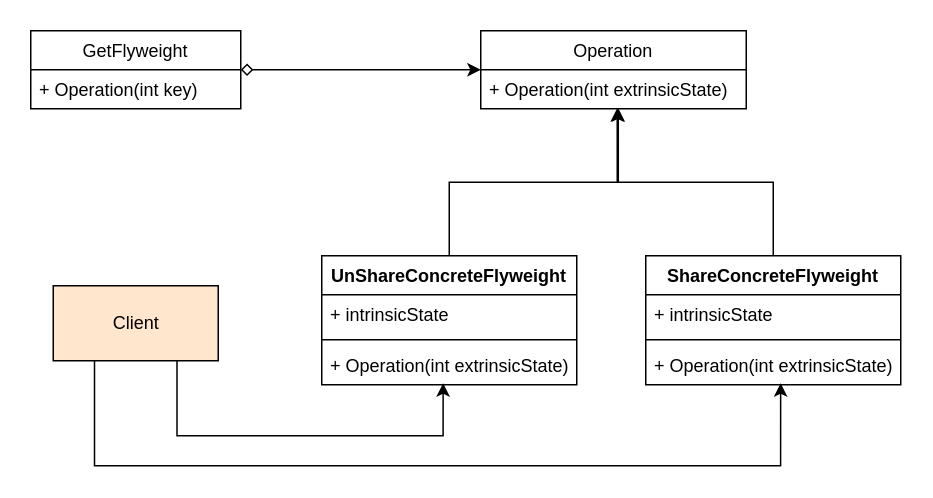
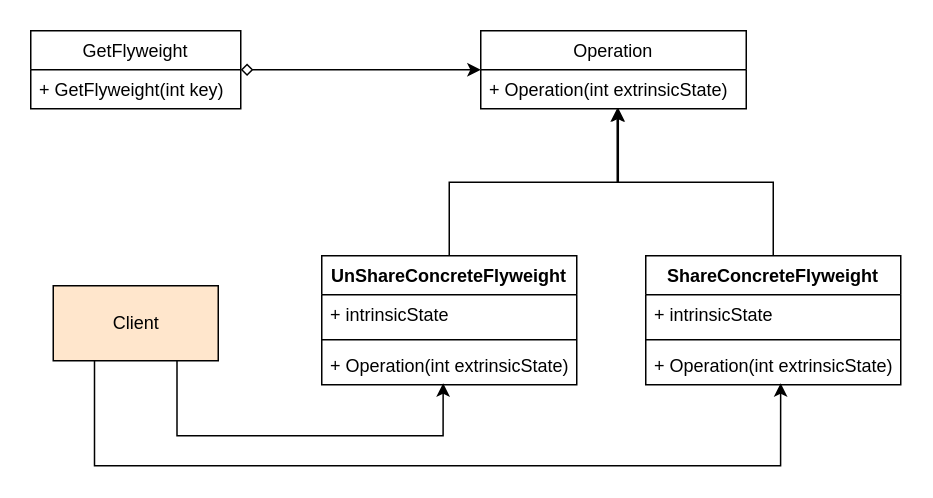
(130, 90) -> (143, 90)
